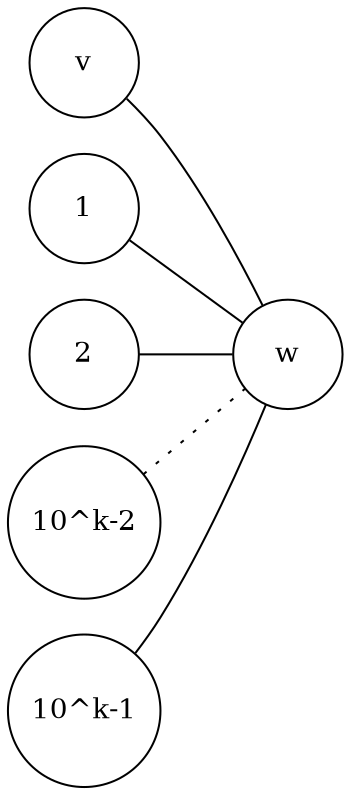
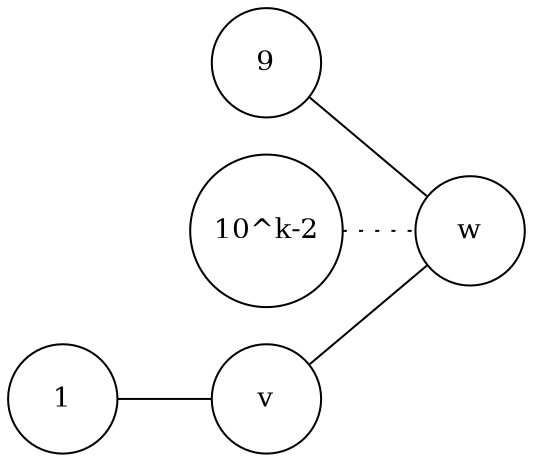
(186, 282) -> (164, 399)
(84, 354) -> (266, 63)
(84, 711) -> none
